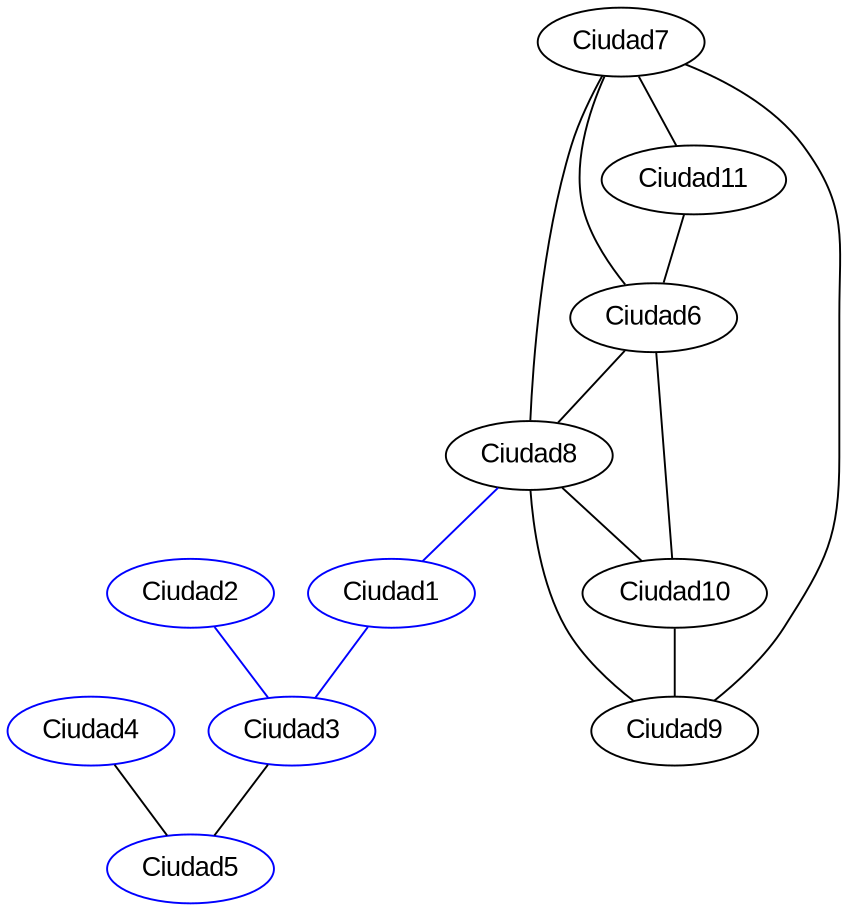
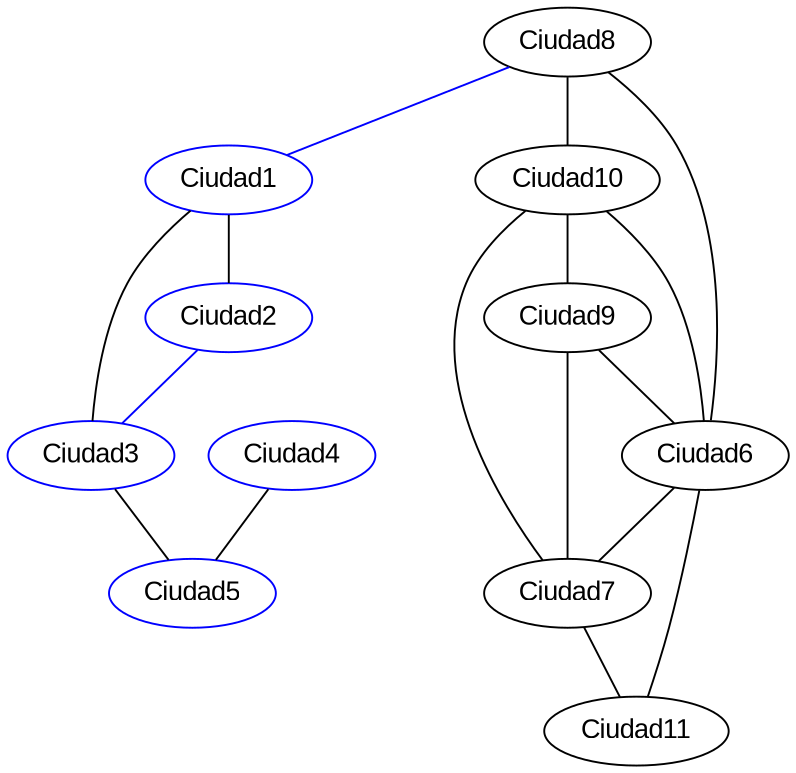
(549, 244) -> (459, 384)
none -> (229, 249)
(556, 609) -> (637, 387)
(342, 662) -> (118, 304)
